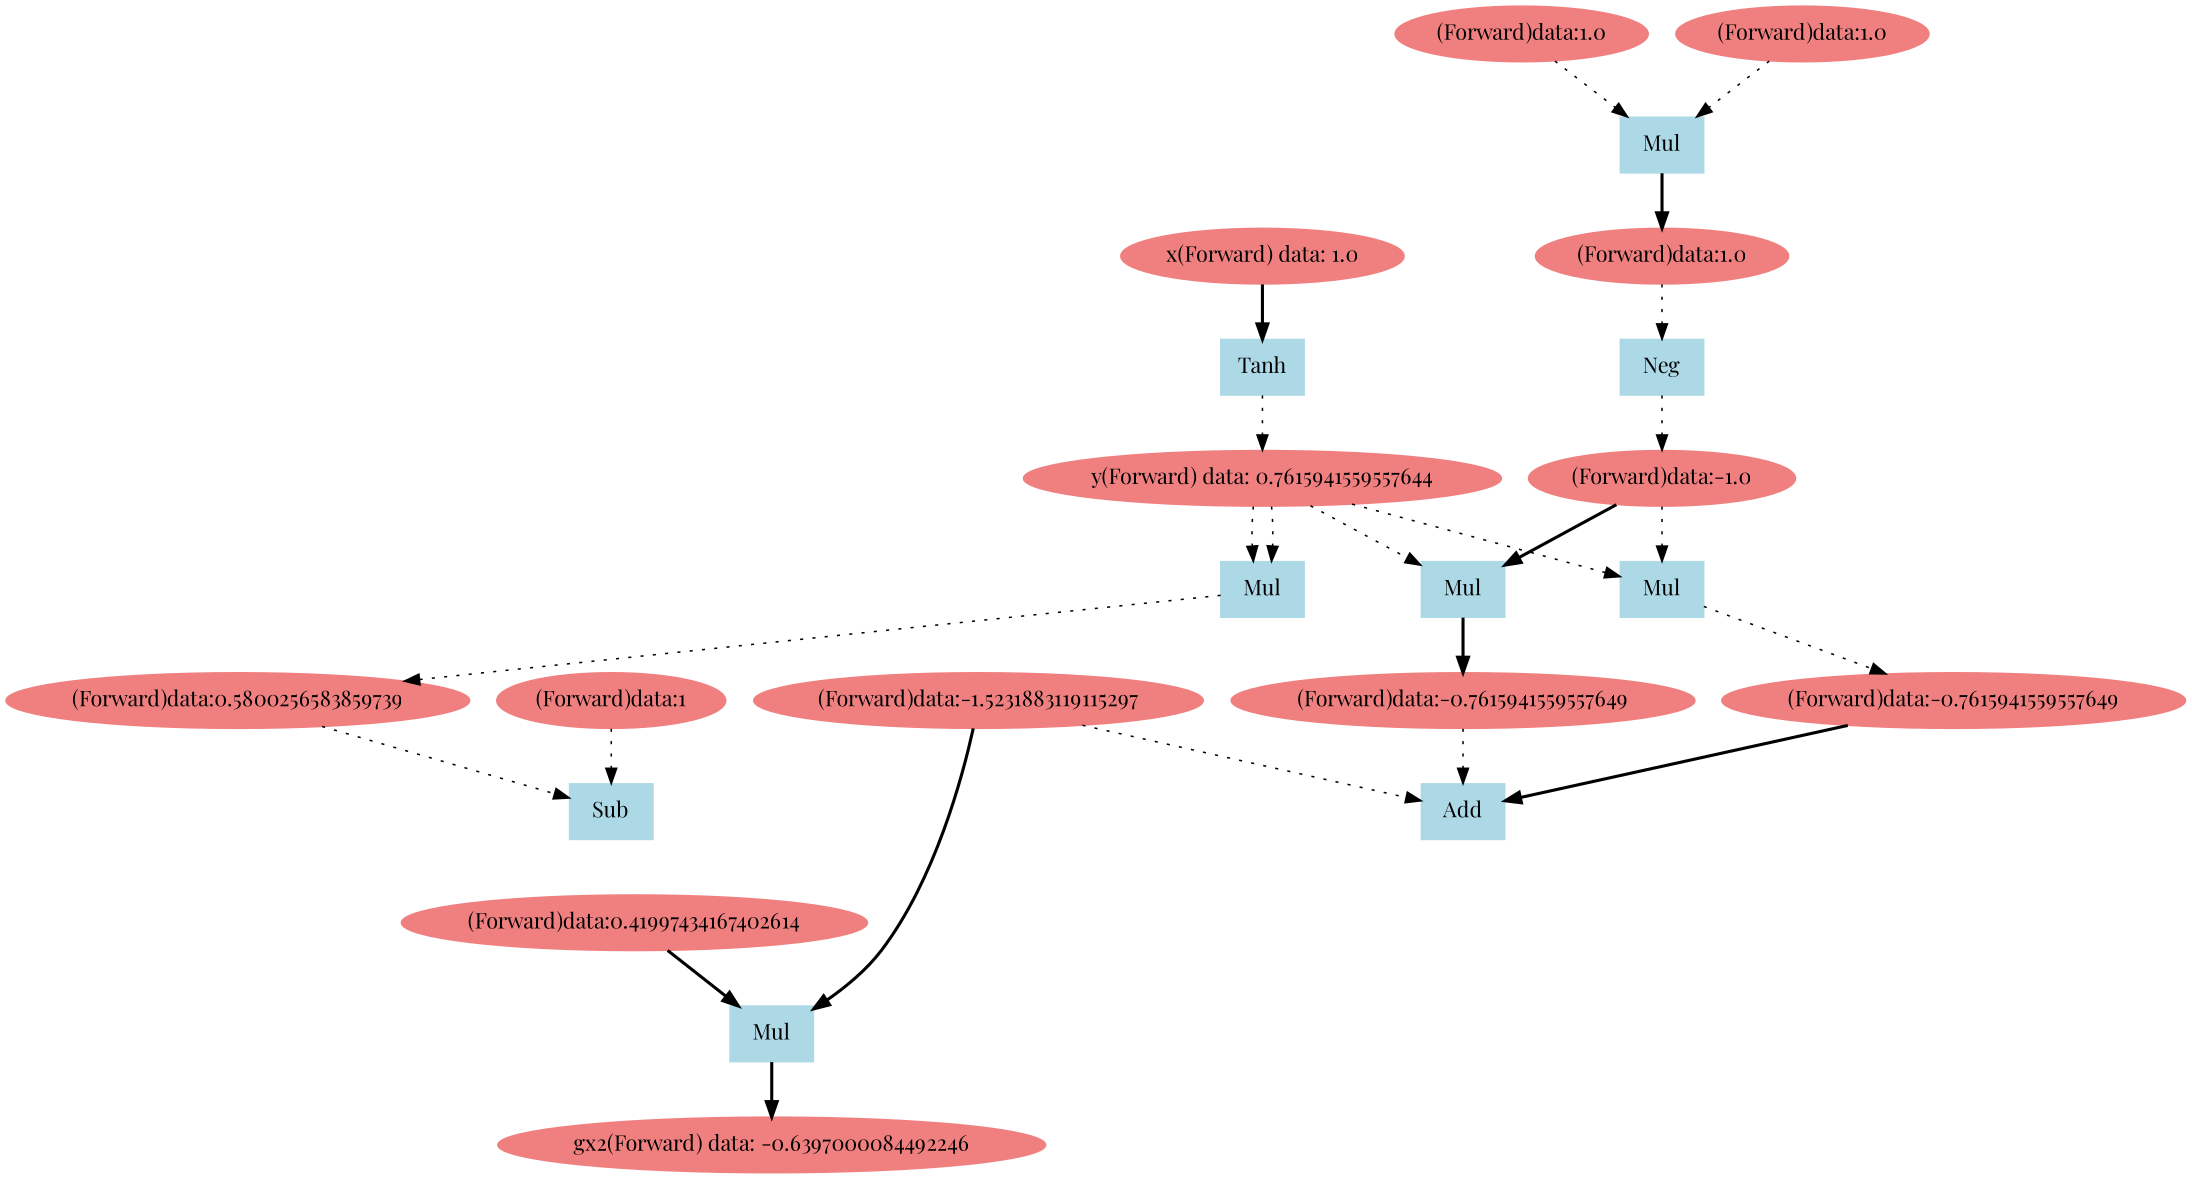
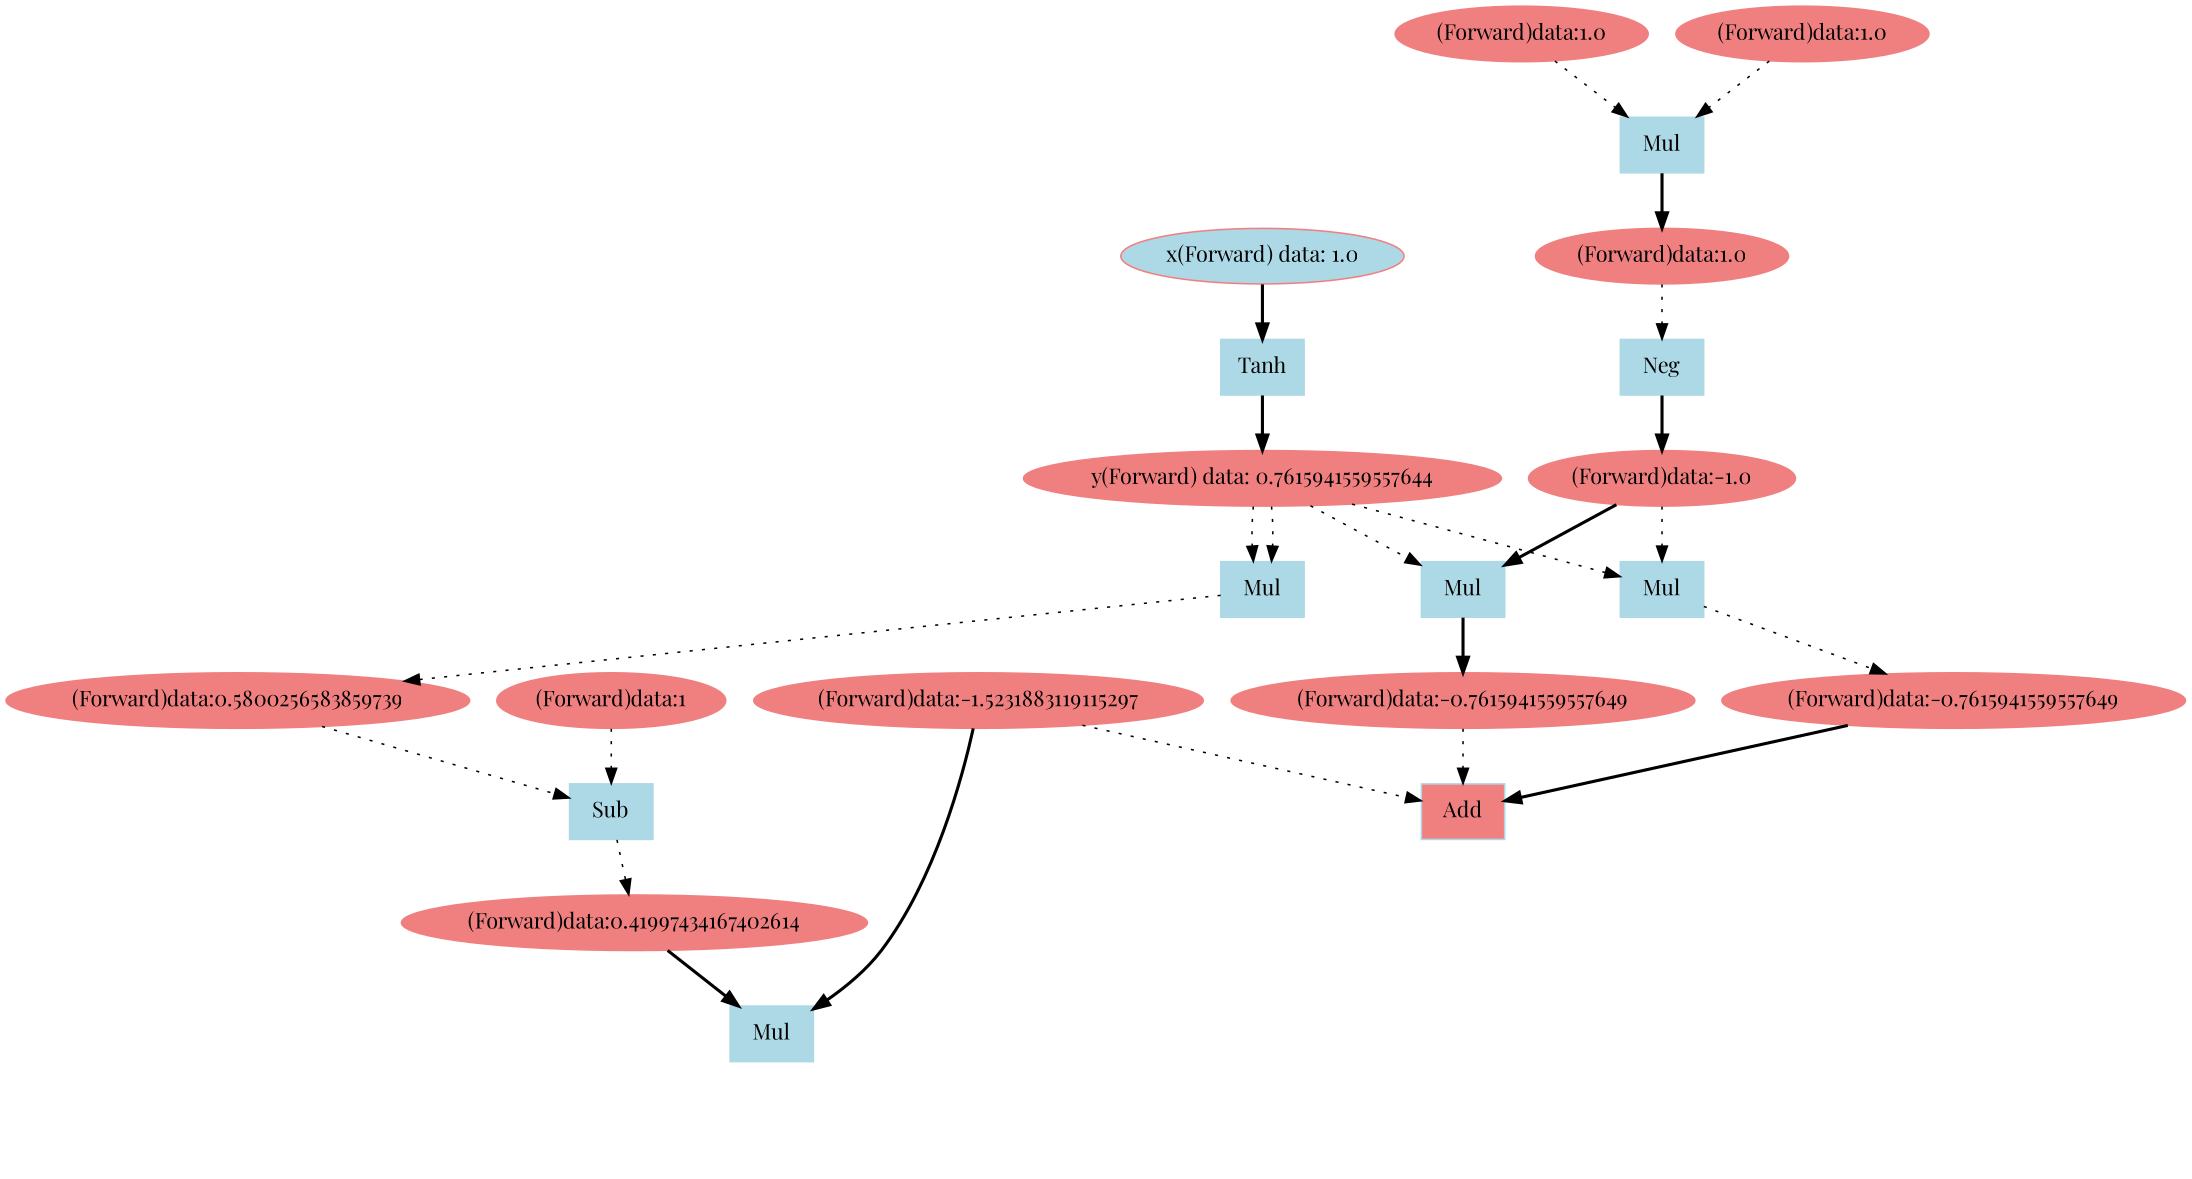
(1262, 256) -> (1262, 256)
(1262, 415) -> (1262, 415)
(1662, 415) -> (1662, 415)
(1463, 812) -> (1463, 812)
none -> (621, 860)
(772, 1145) -> none
